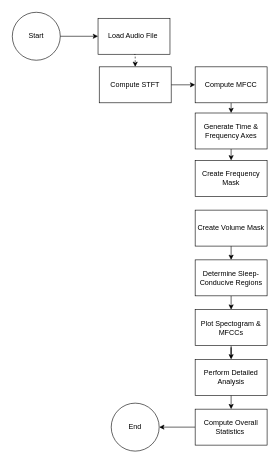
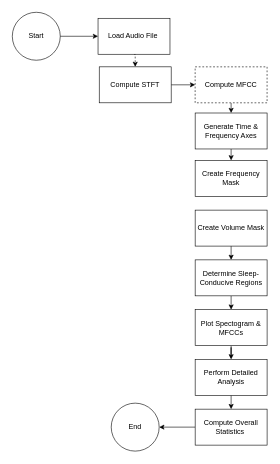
(231, 85) -> (231, 85)
